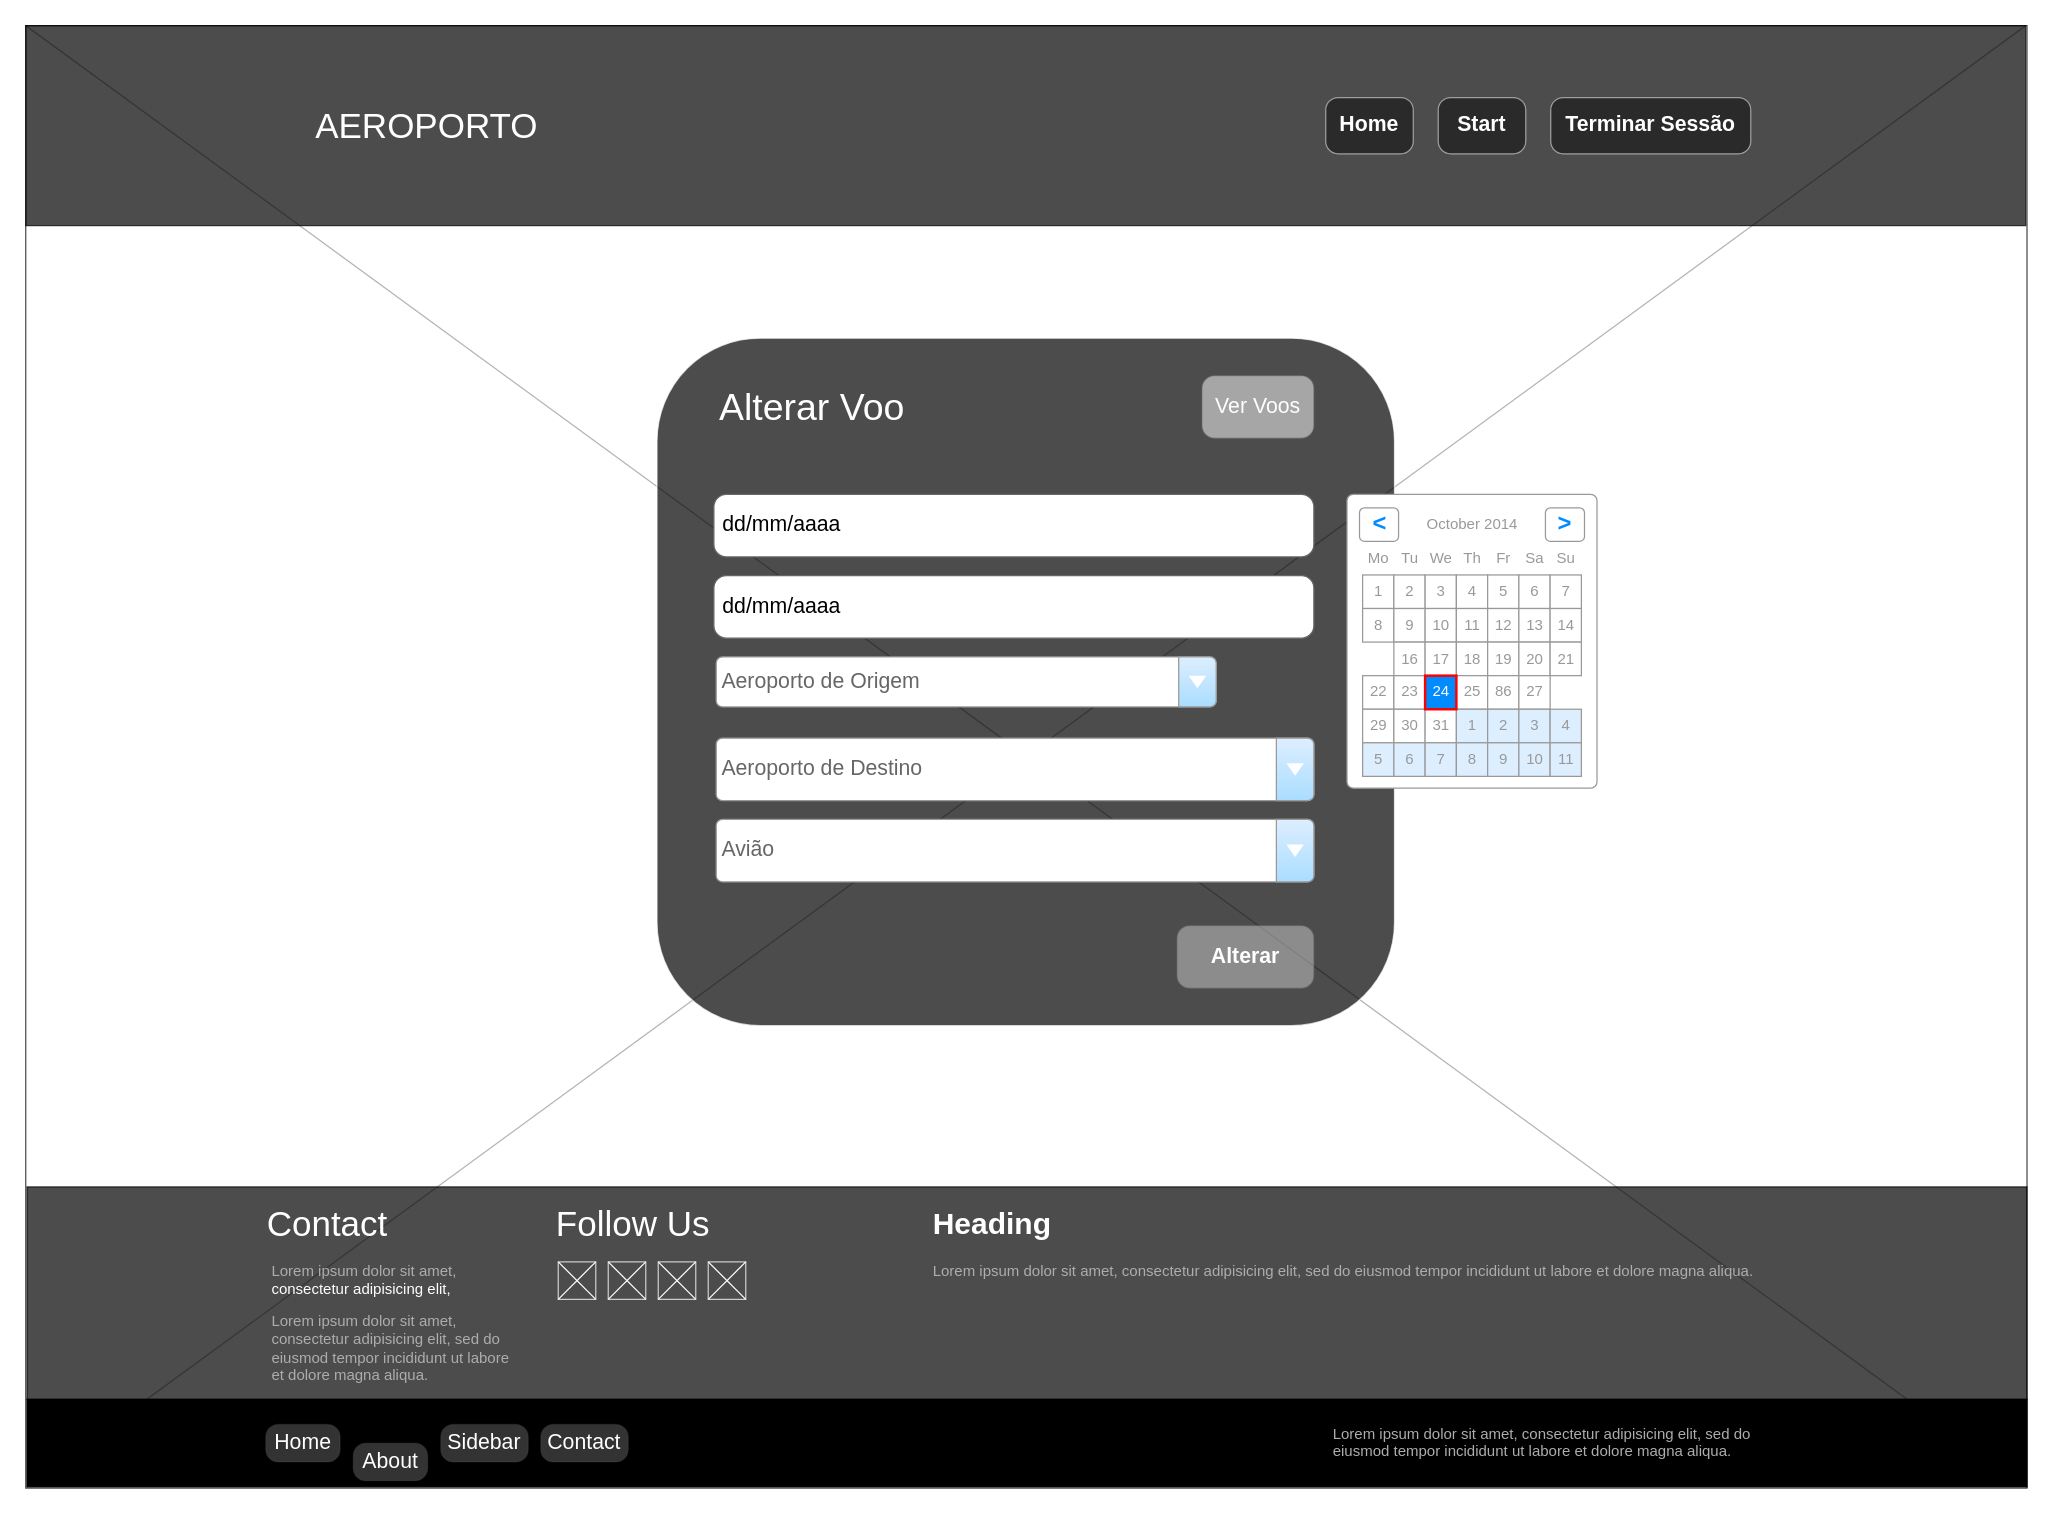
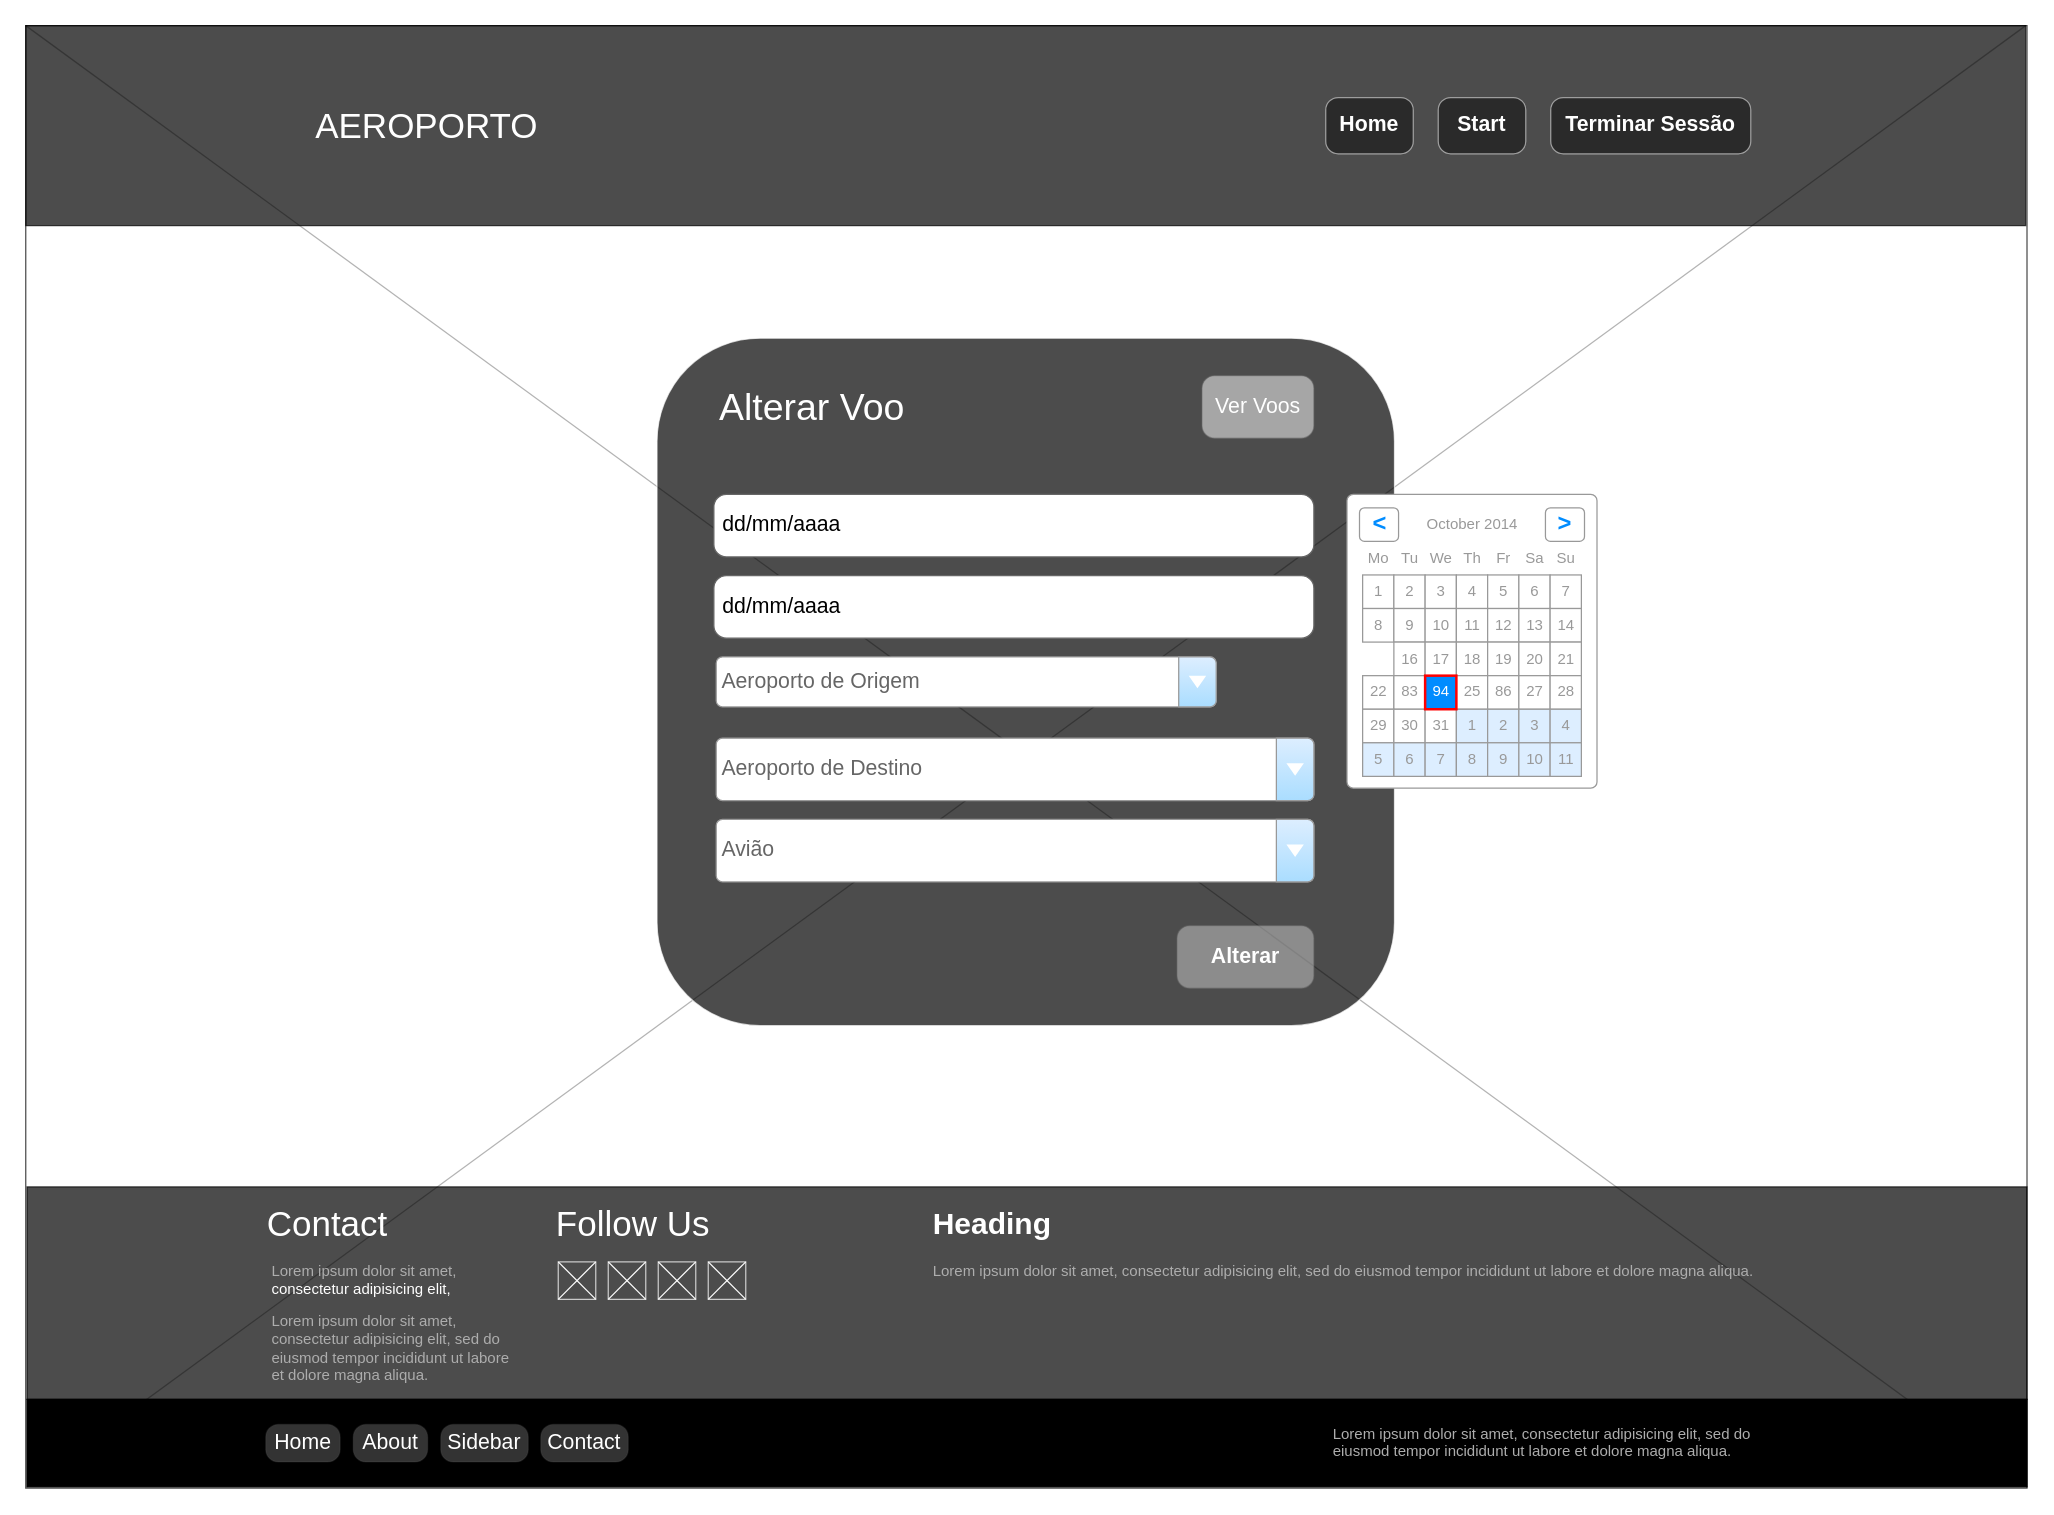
(1410, 692) -> (1410, 692)
(1441, 692) -> (1441, 692)
none -> (1566, 692)
(390, 1462) -> (390, 1443)
